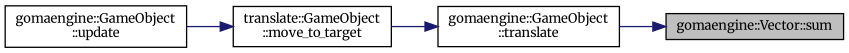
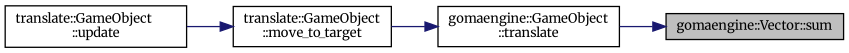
(96, 27) -> (96, 27)
